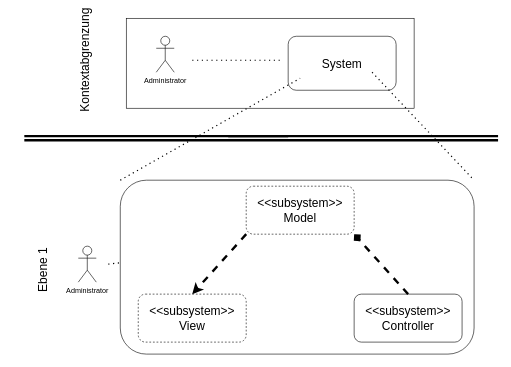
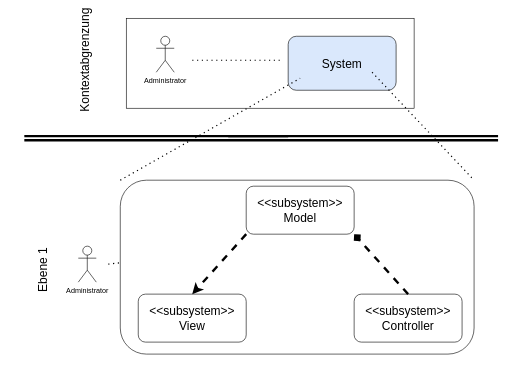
(342, 63) -> (342, 63)
(300, 210) -> (300, 210)
(192, 318) -> (192, 318)
